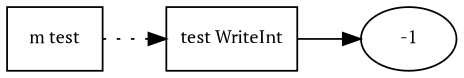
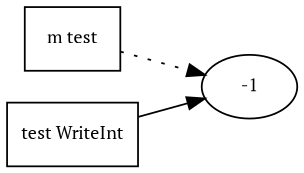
(125, 39) -> (154, 61)
